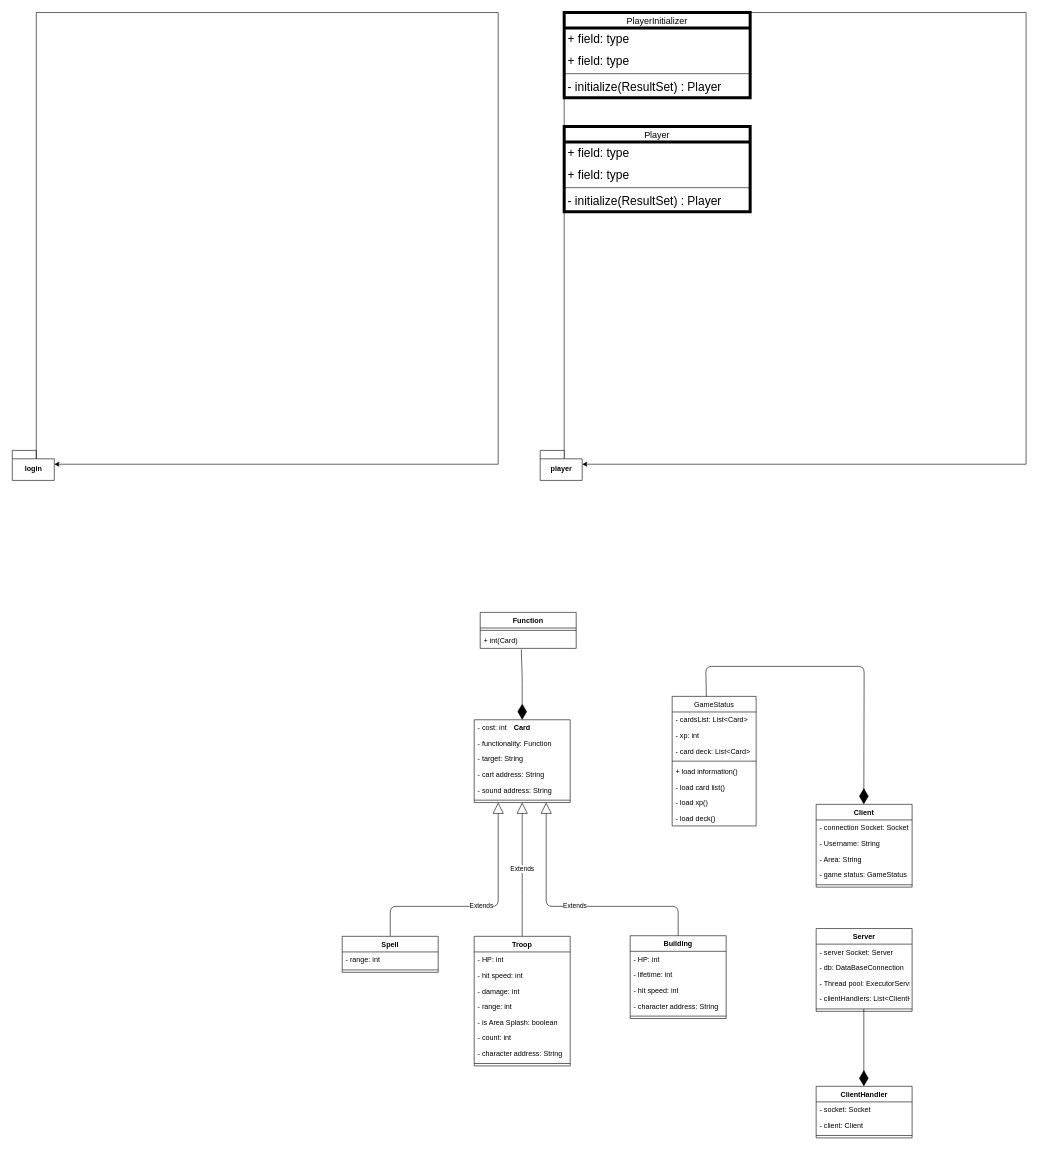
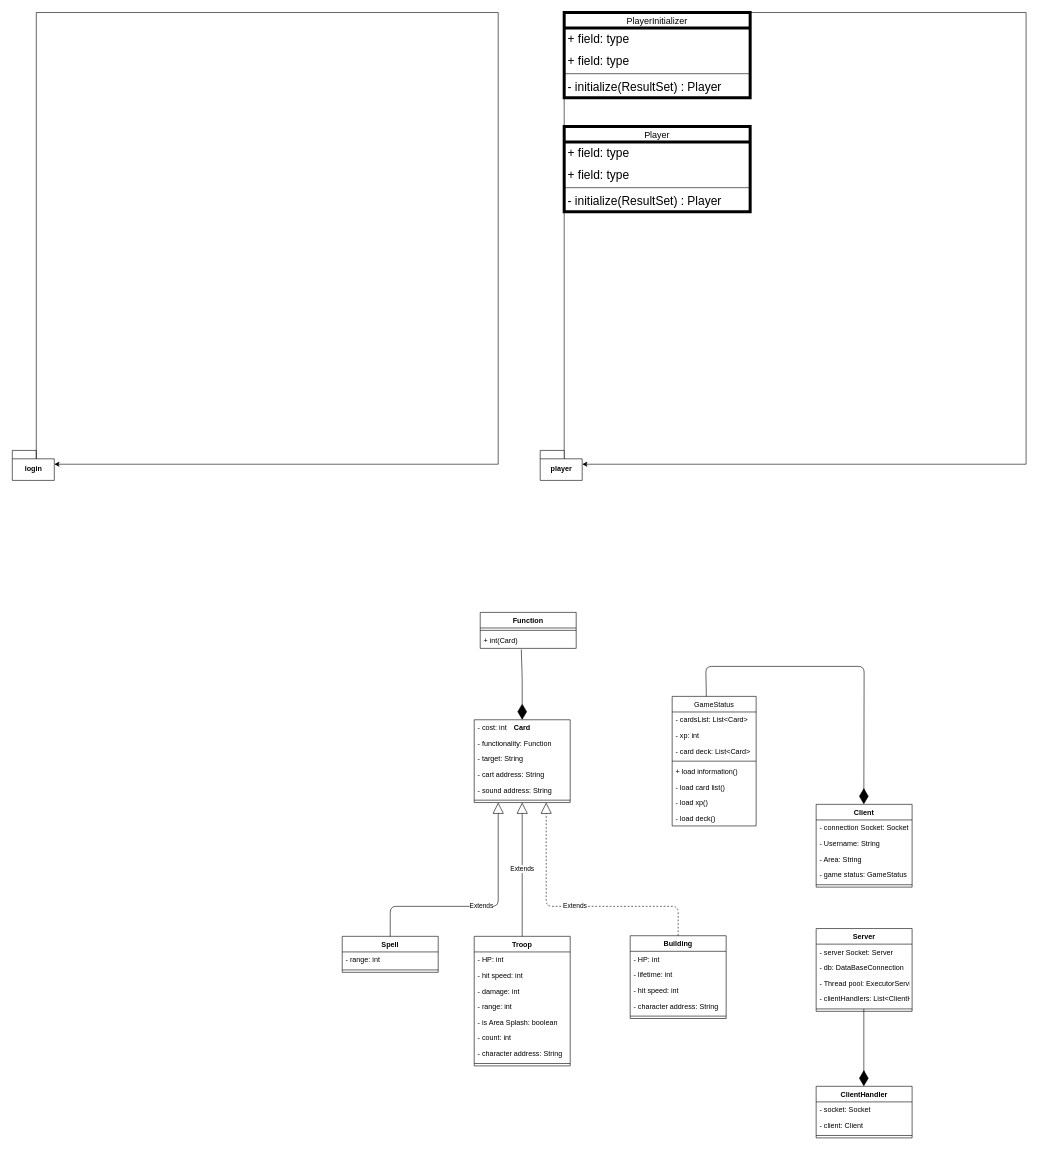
(645, 906) -> (645, 906)
